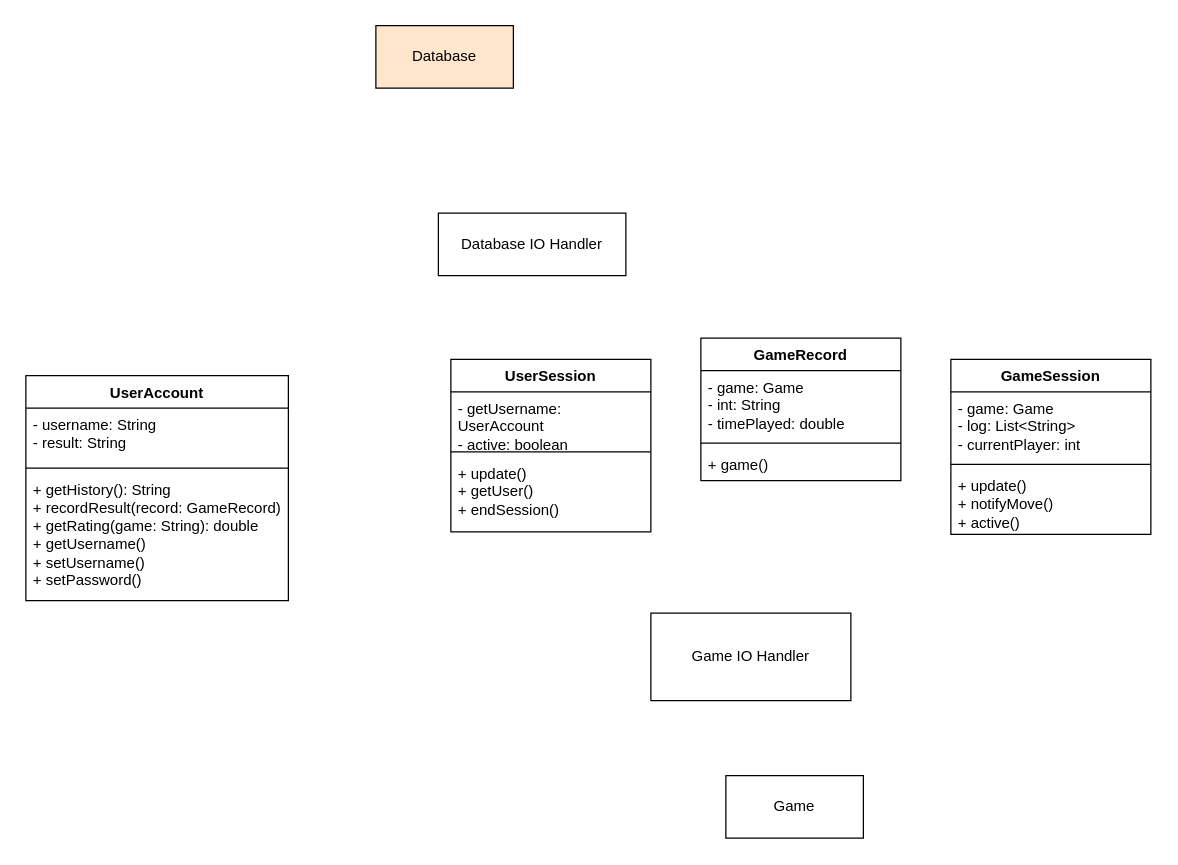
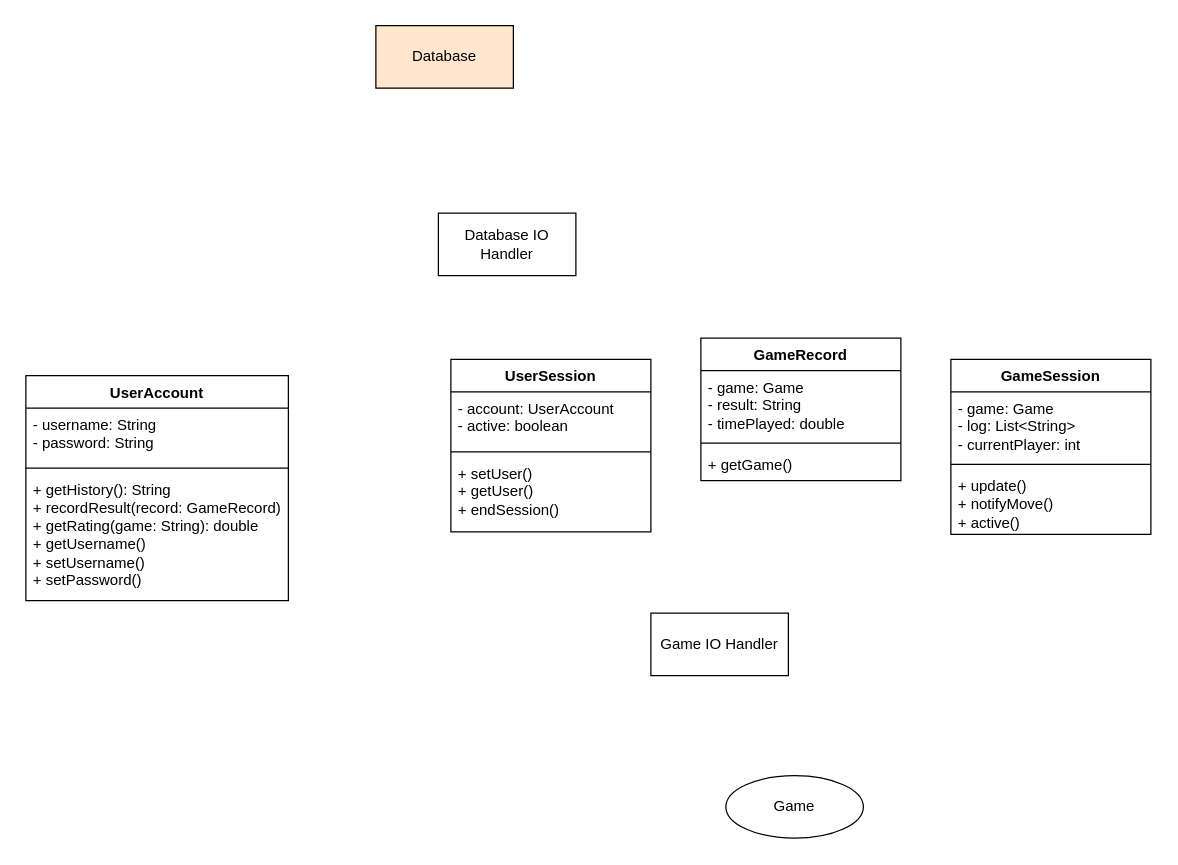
(532, 244) -> (507, 244)
(780, 406) -> (780, 406)
(552, 428) -> (545, 419)
(101, 435) -> (101, 435)
(740, 466) -> (752, 466)
(513, 493) -> (513, 493)
(751, 657) -> (719, 644)
(794, 807) -> (794, 807)
